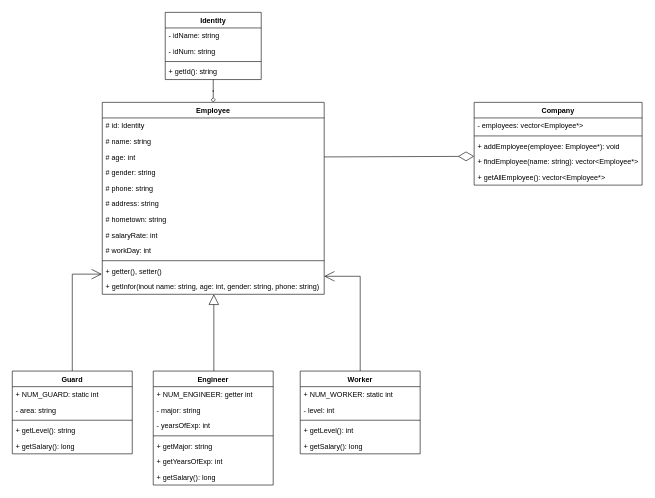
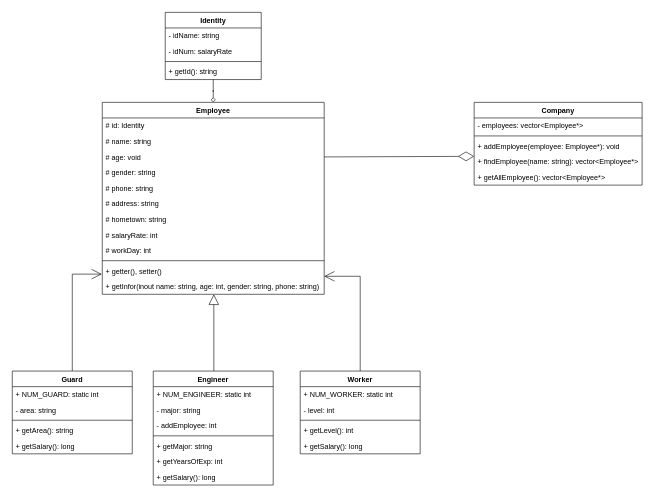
(194, 52) -> (202, 52)
(122, 157) -> (124, 157)
(204, 395) -> (203, 395)
(187, 426) -> (188, 426)
(51, 431) -> (50, 431)
